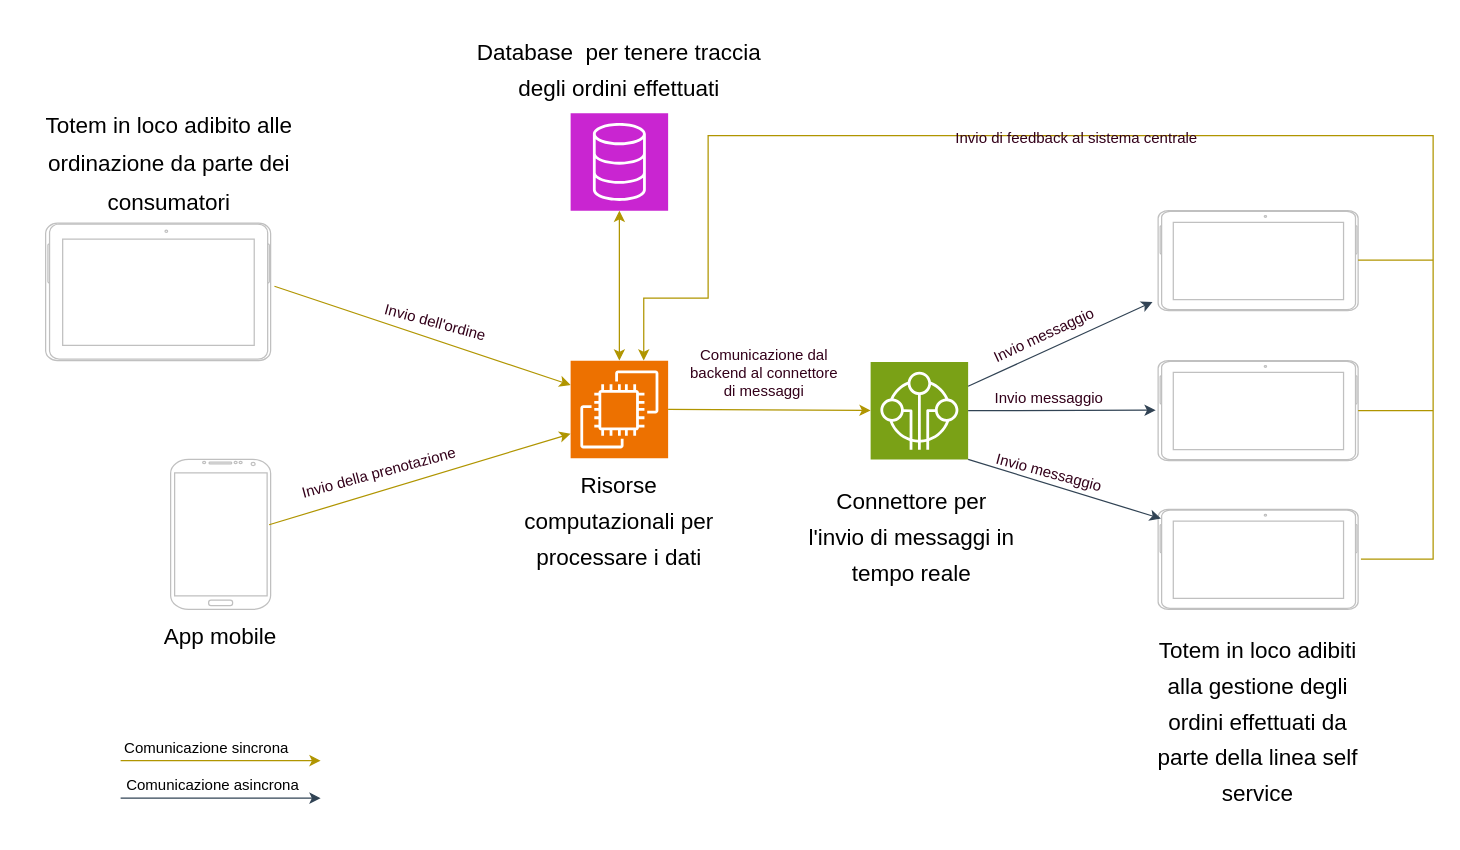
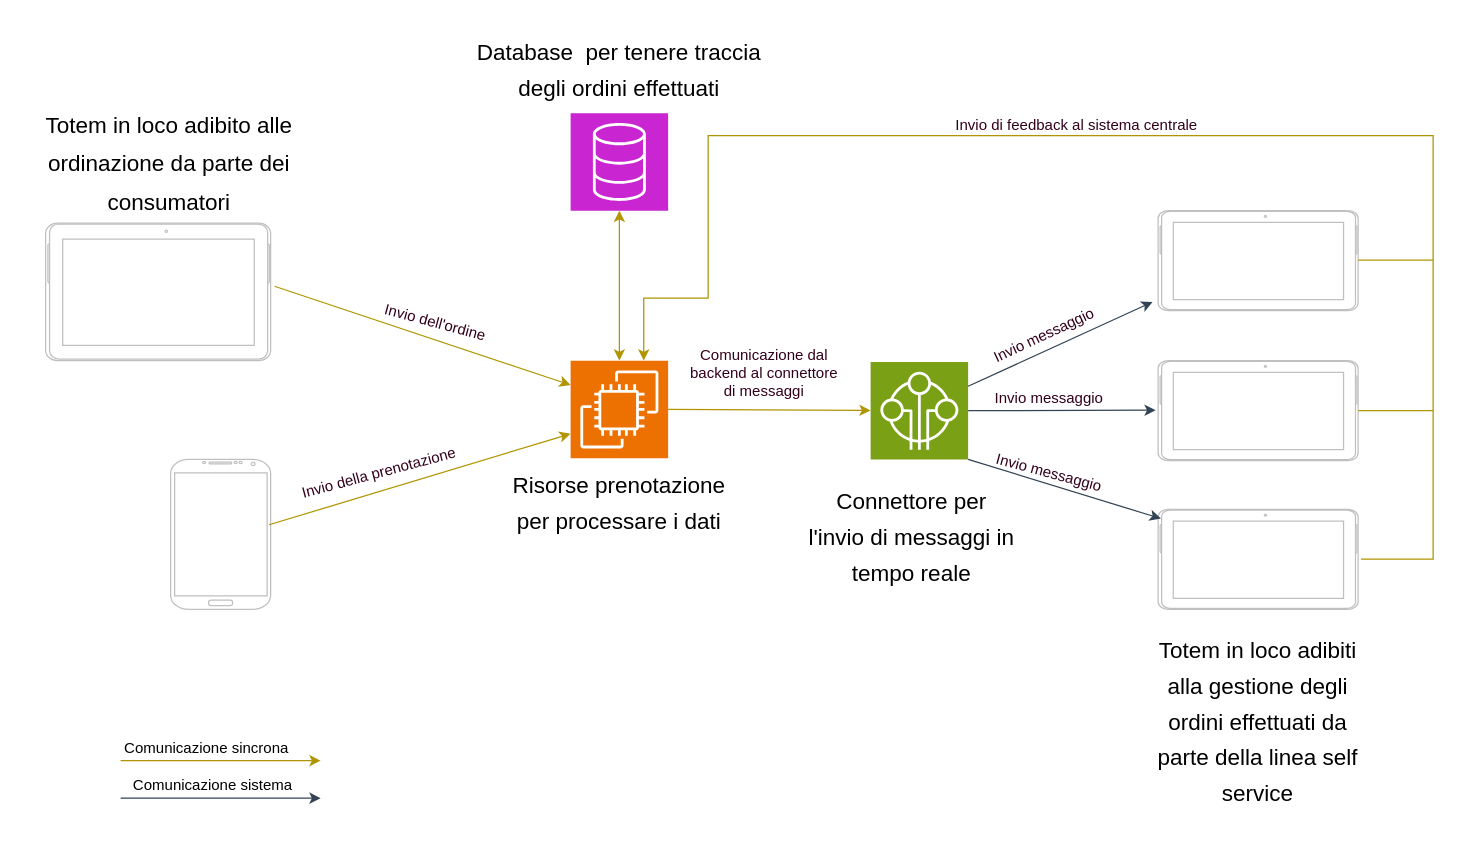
(1077, 138) -> (1077, 126)
(619, 464) -> (619, 464)
(221, 634) -> none
(213, 786) -> (213, 786)
